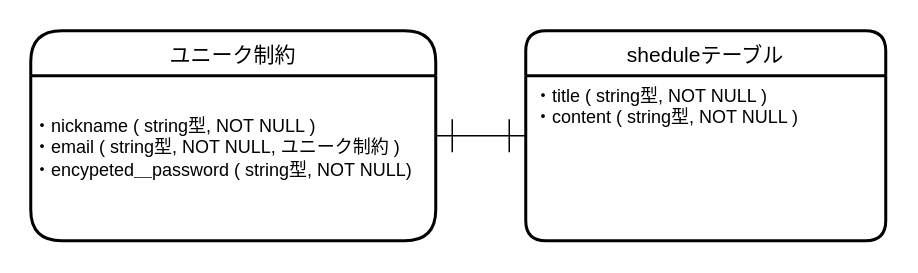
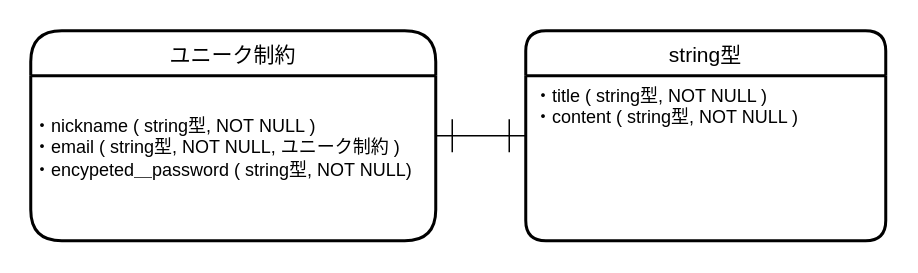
(705, 55) -> (705, 55)
